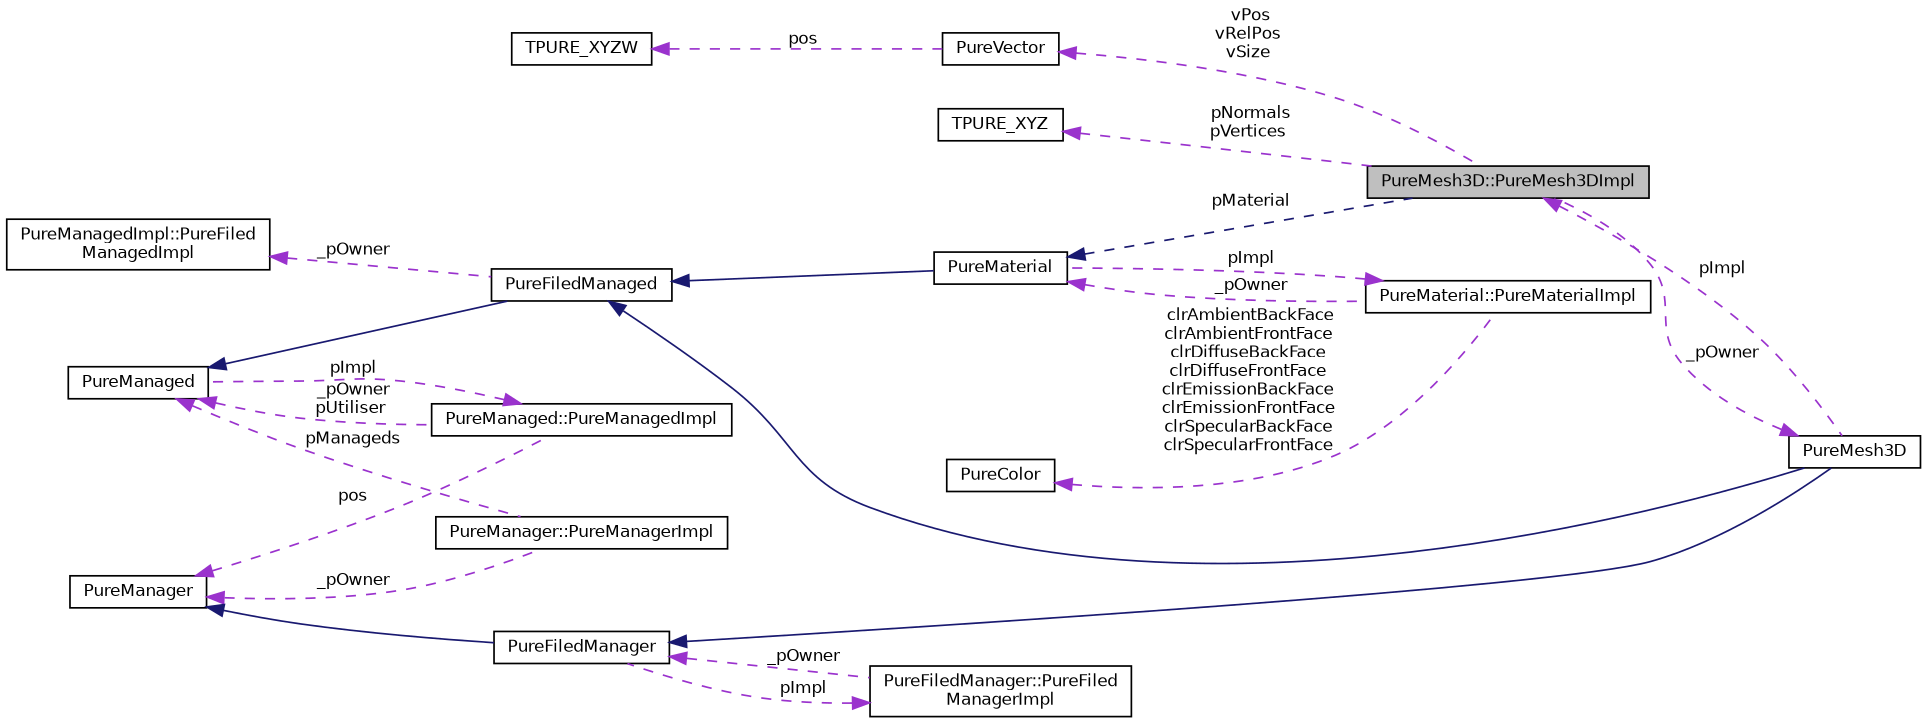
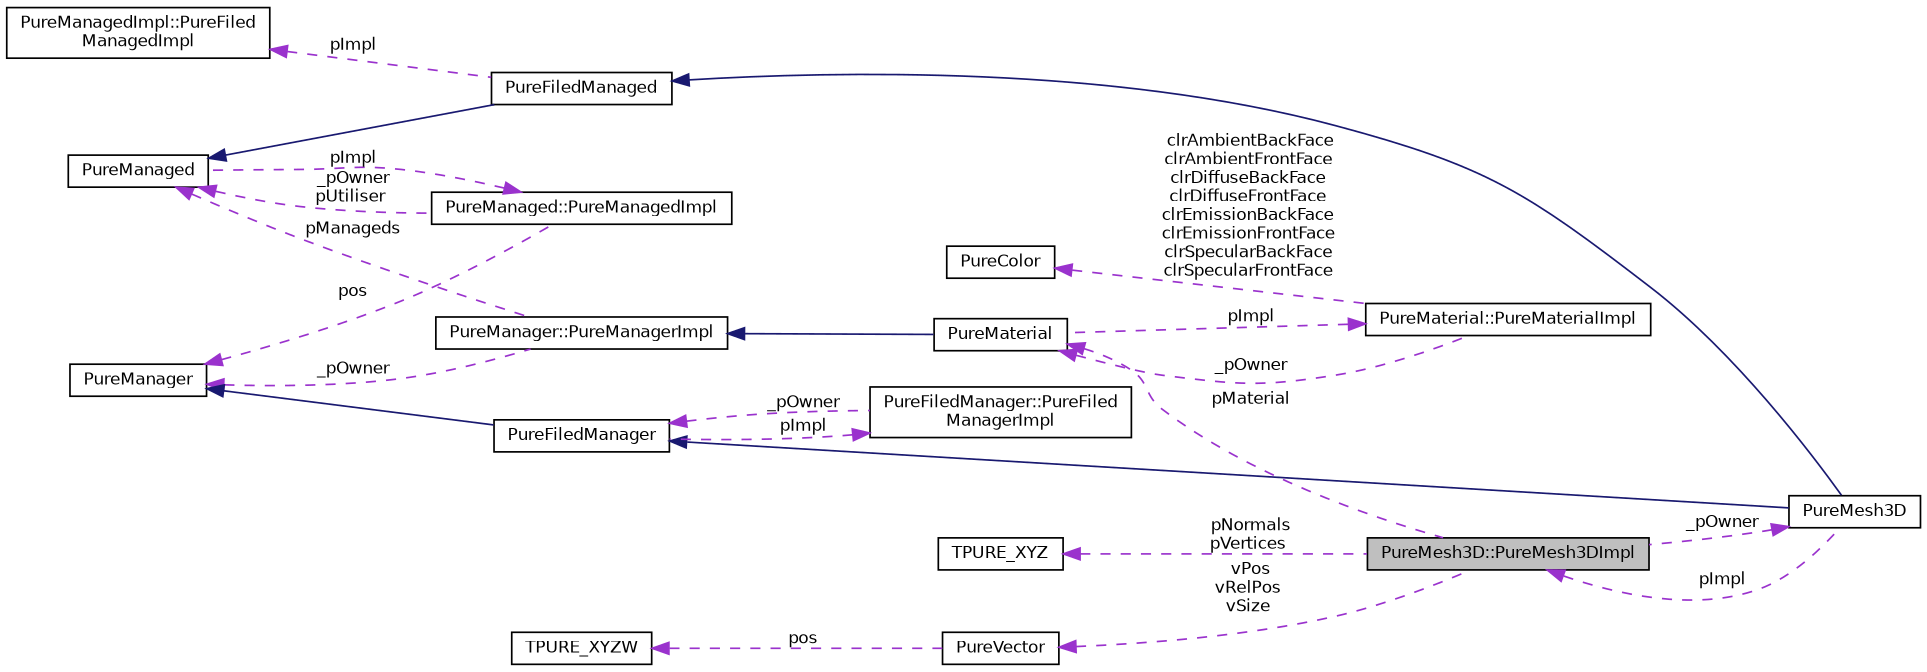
(1248, 226) -> (1251, 464)
(351, 250) -> (351, 46)
(811, 276) -> (839, 334)
